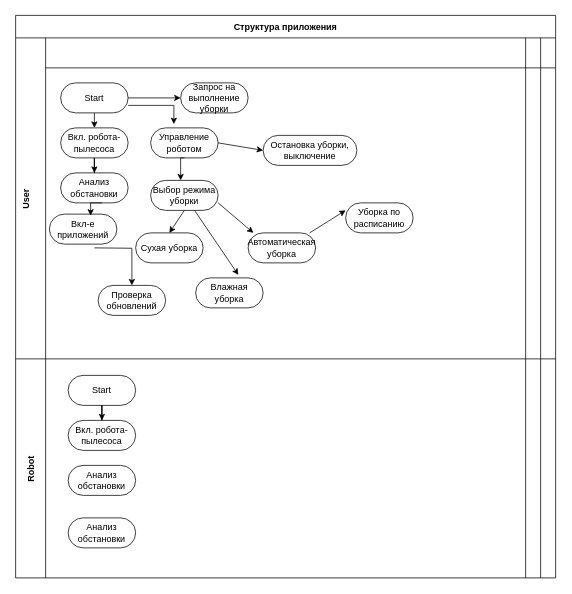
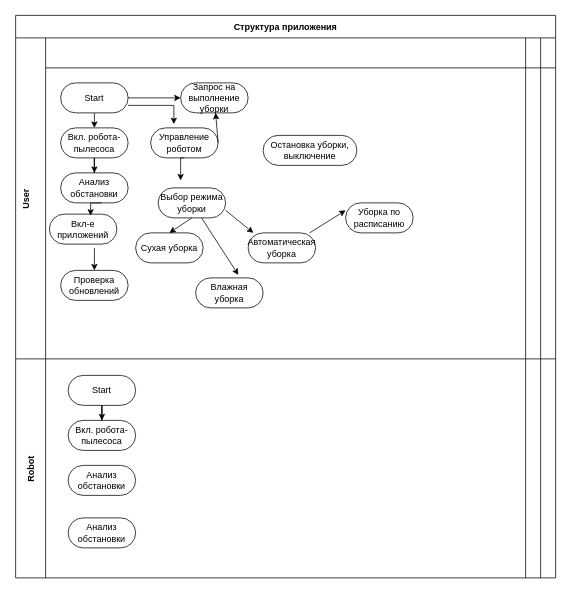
(238, 146) -> (217, 131)
(184, 195) -> (192, 203)
(132, 300) -> (94, 285)
